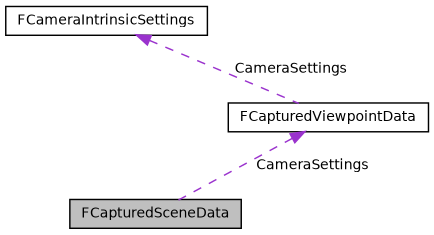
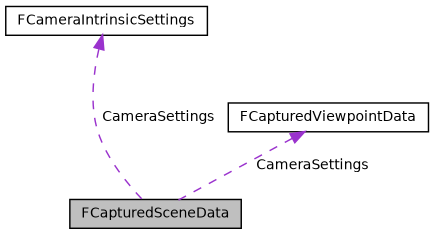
(224, 72) -> (98, 131)
